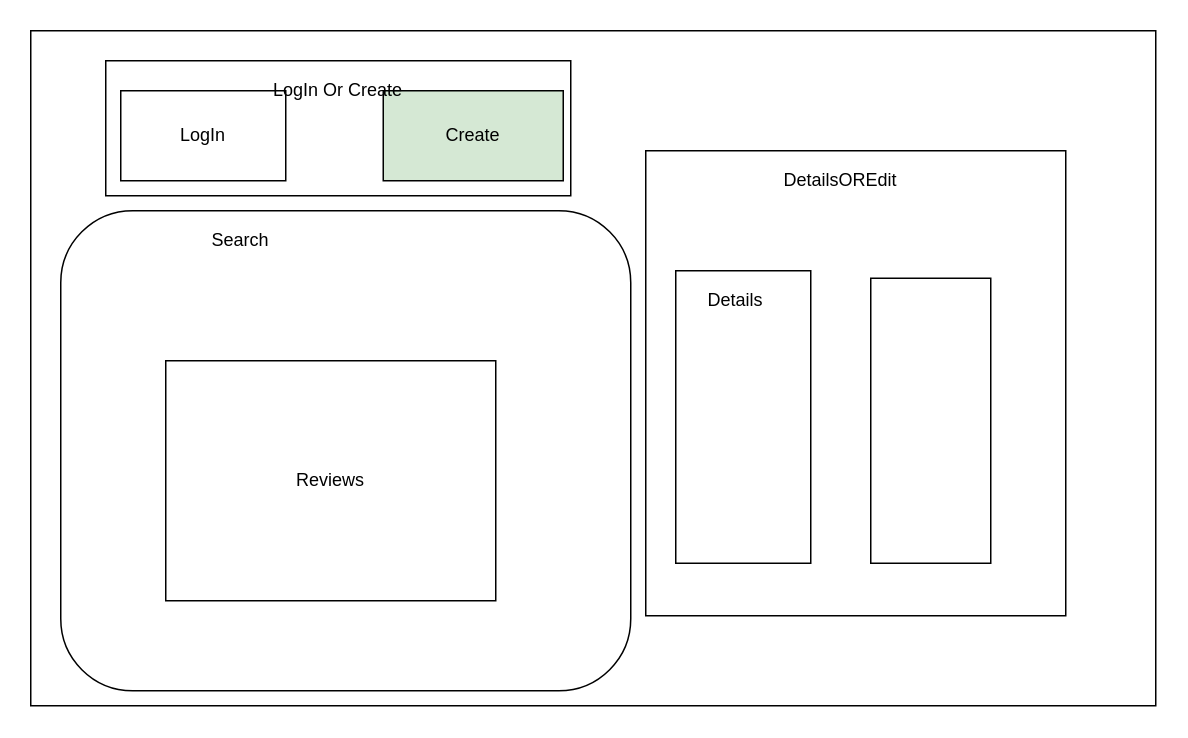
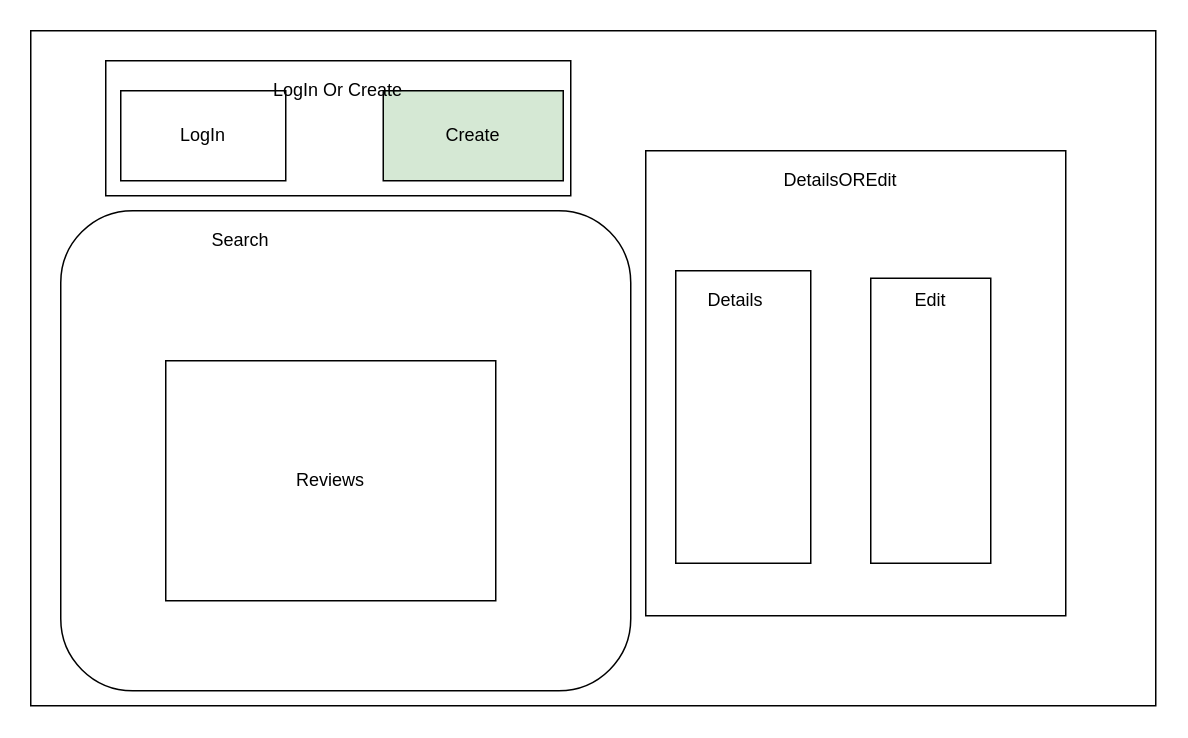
none -> (931, 301)
